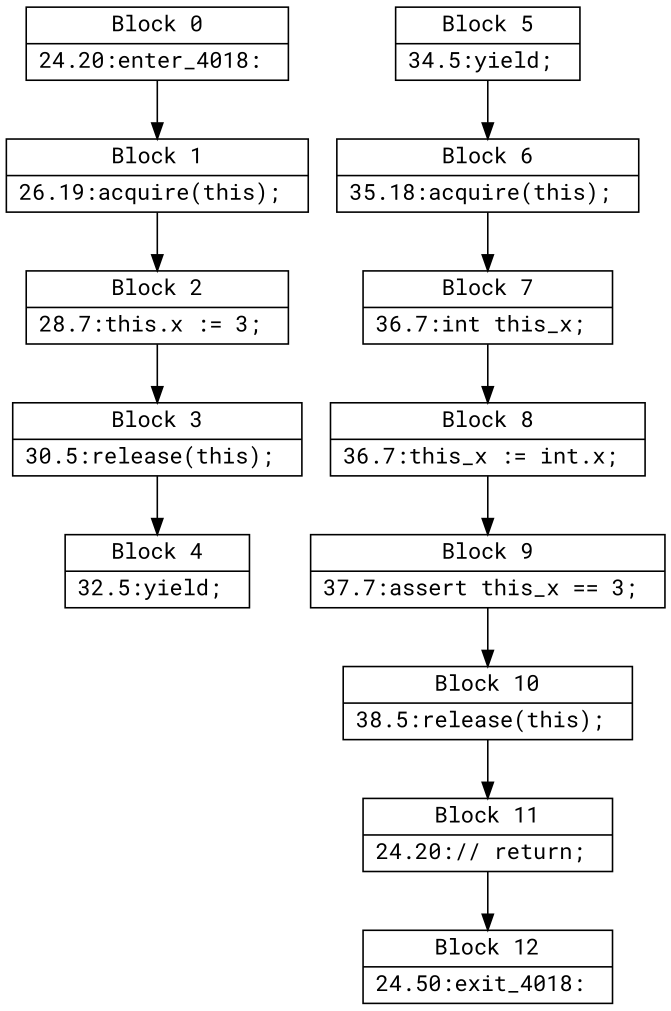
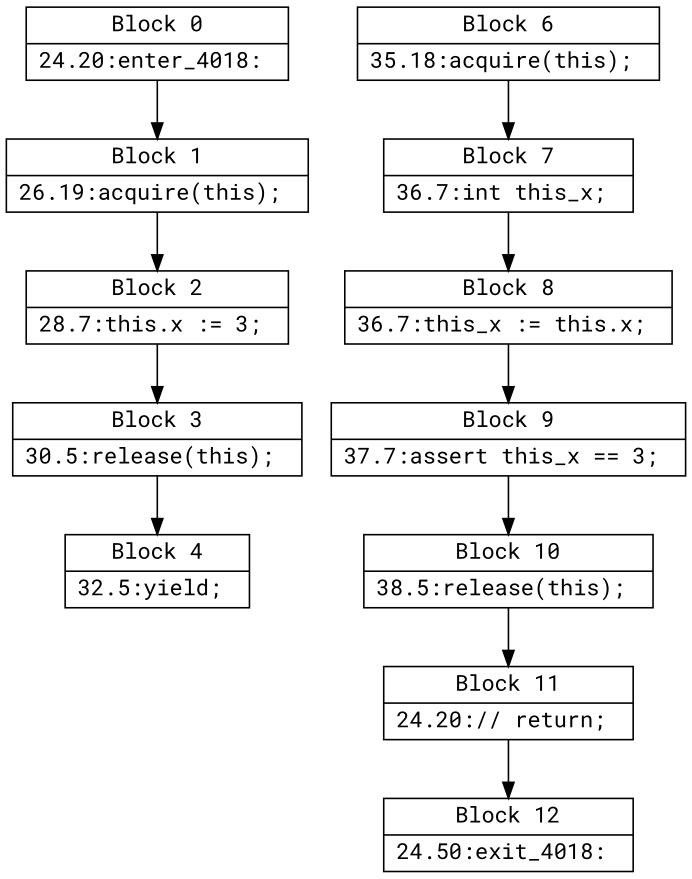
(488, 44) -> none
(488, 457) -> (508, 325)
